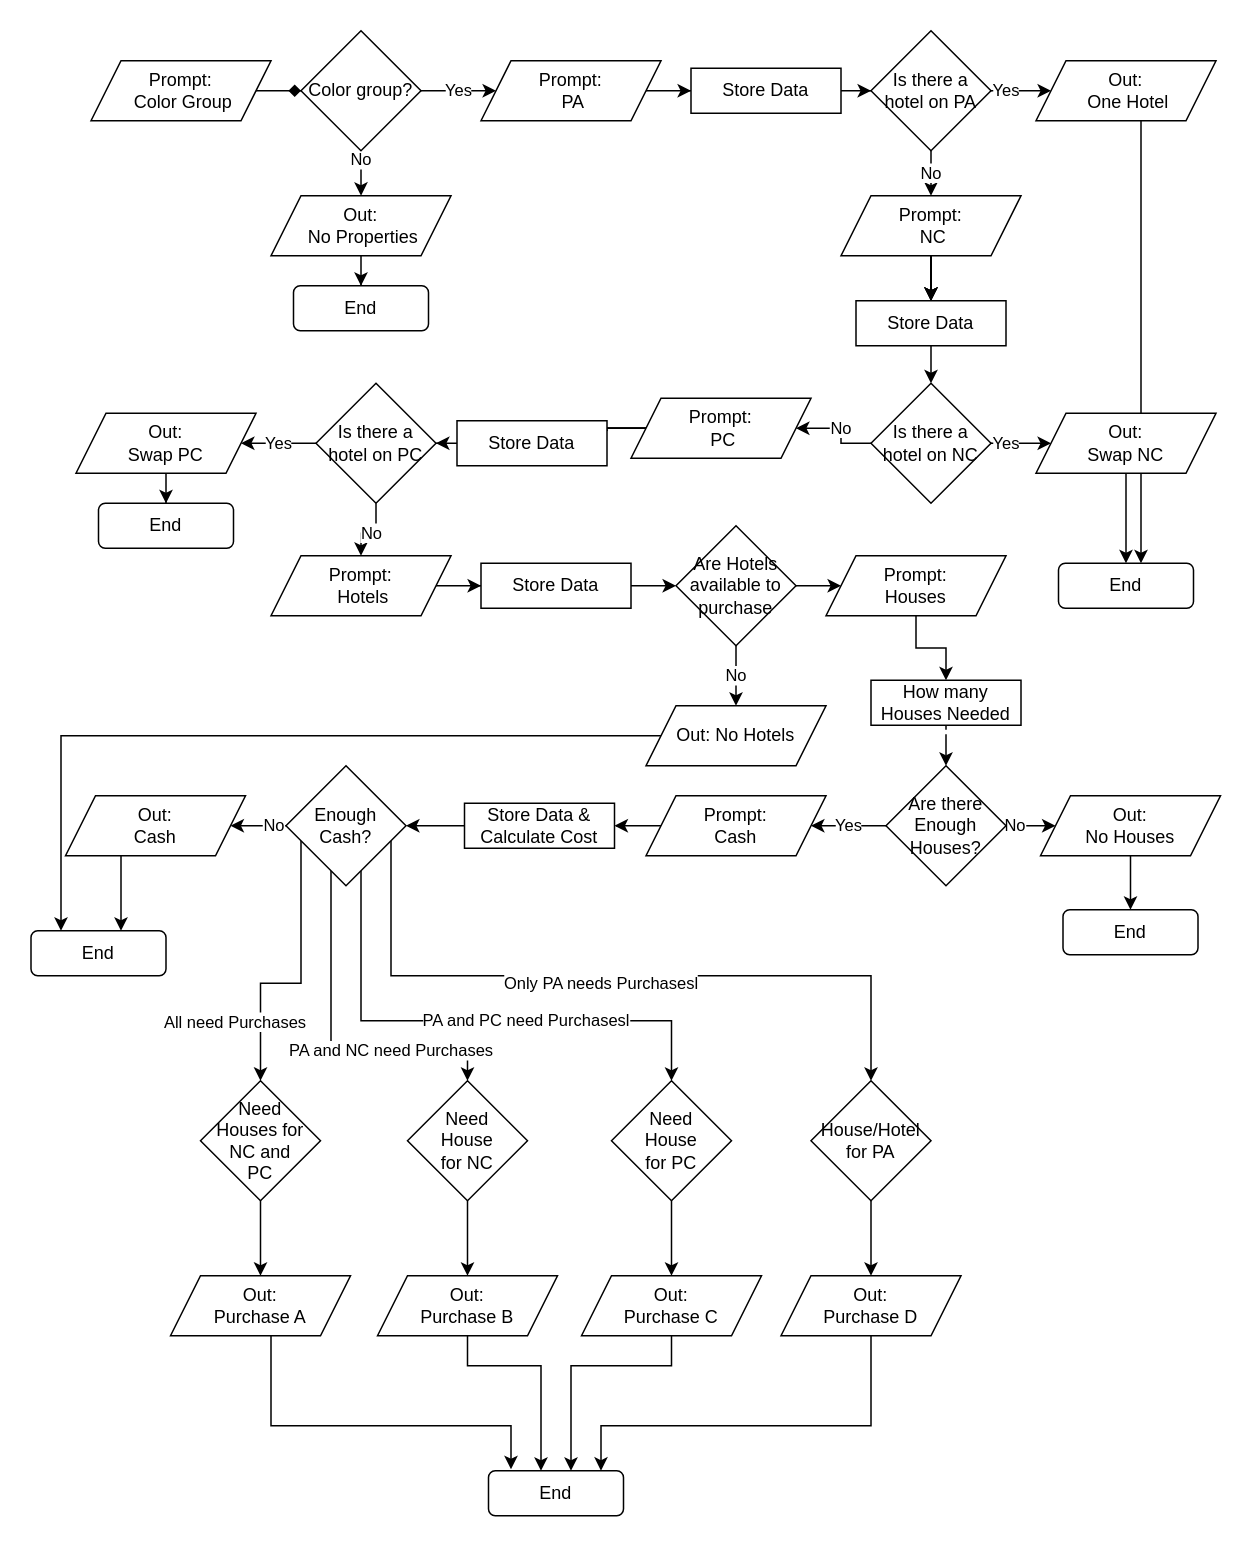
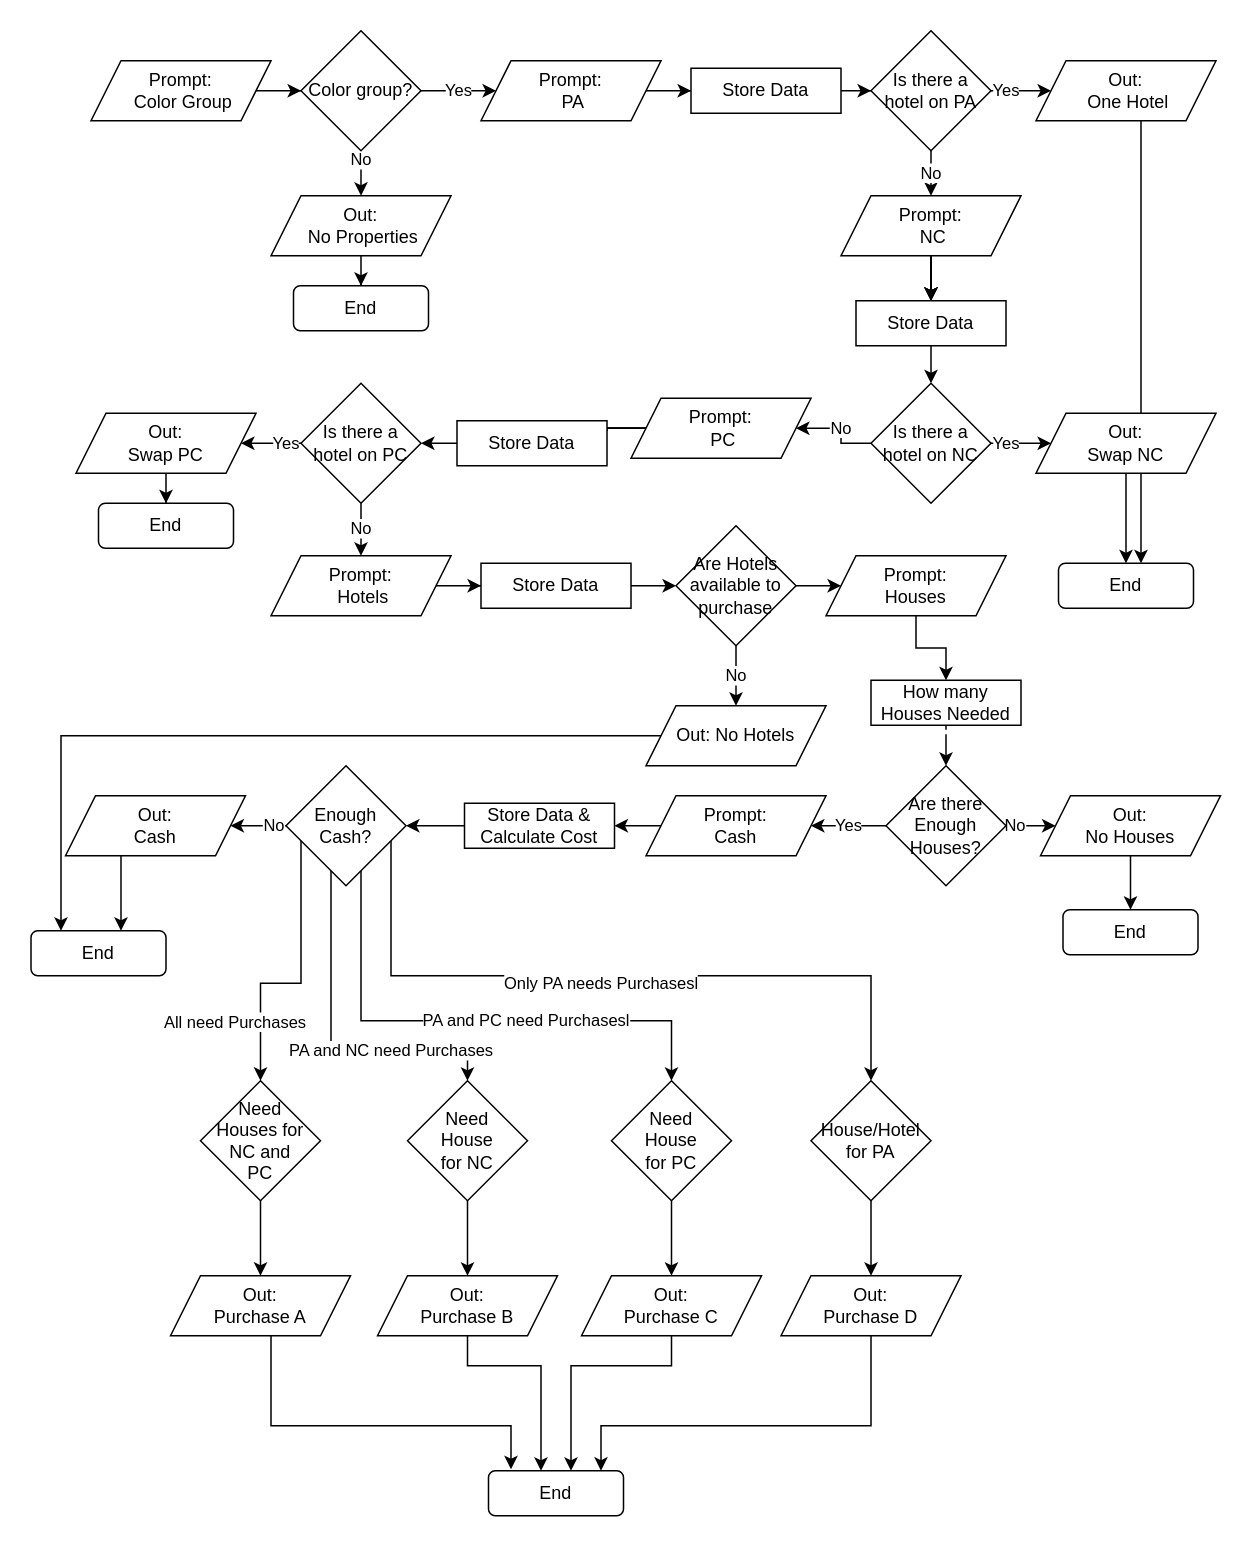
(288, 91) -> (289, 91)
(376, 443) -> (361, 443)
